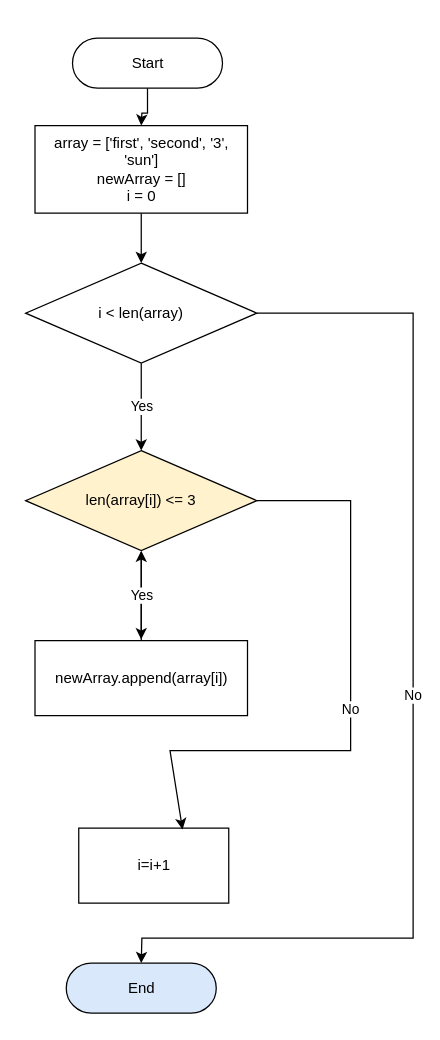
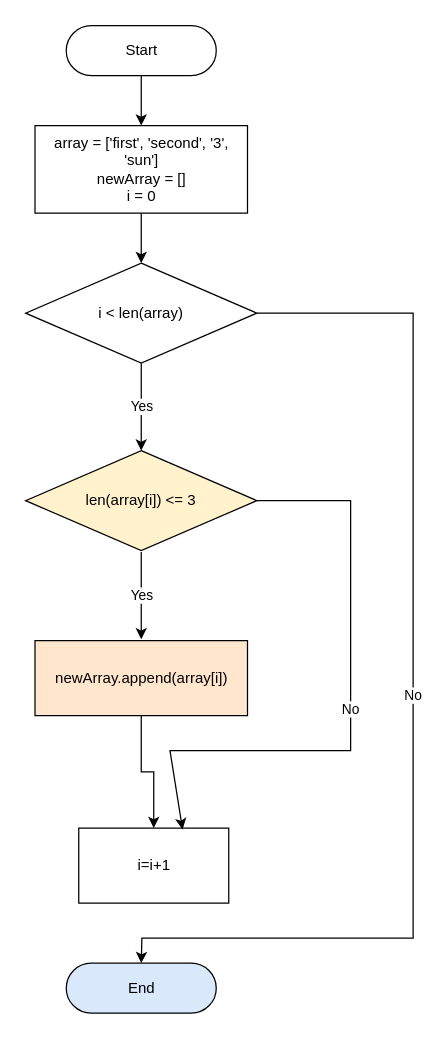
(148, 63) -> (141, 51)
(141, 639) -> (143, 772)
(141, 678) -> (141, 678)
